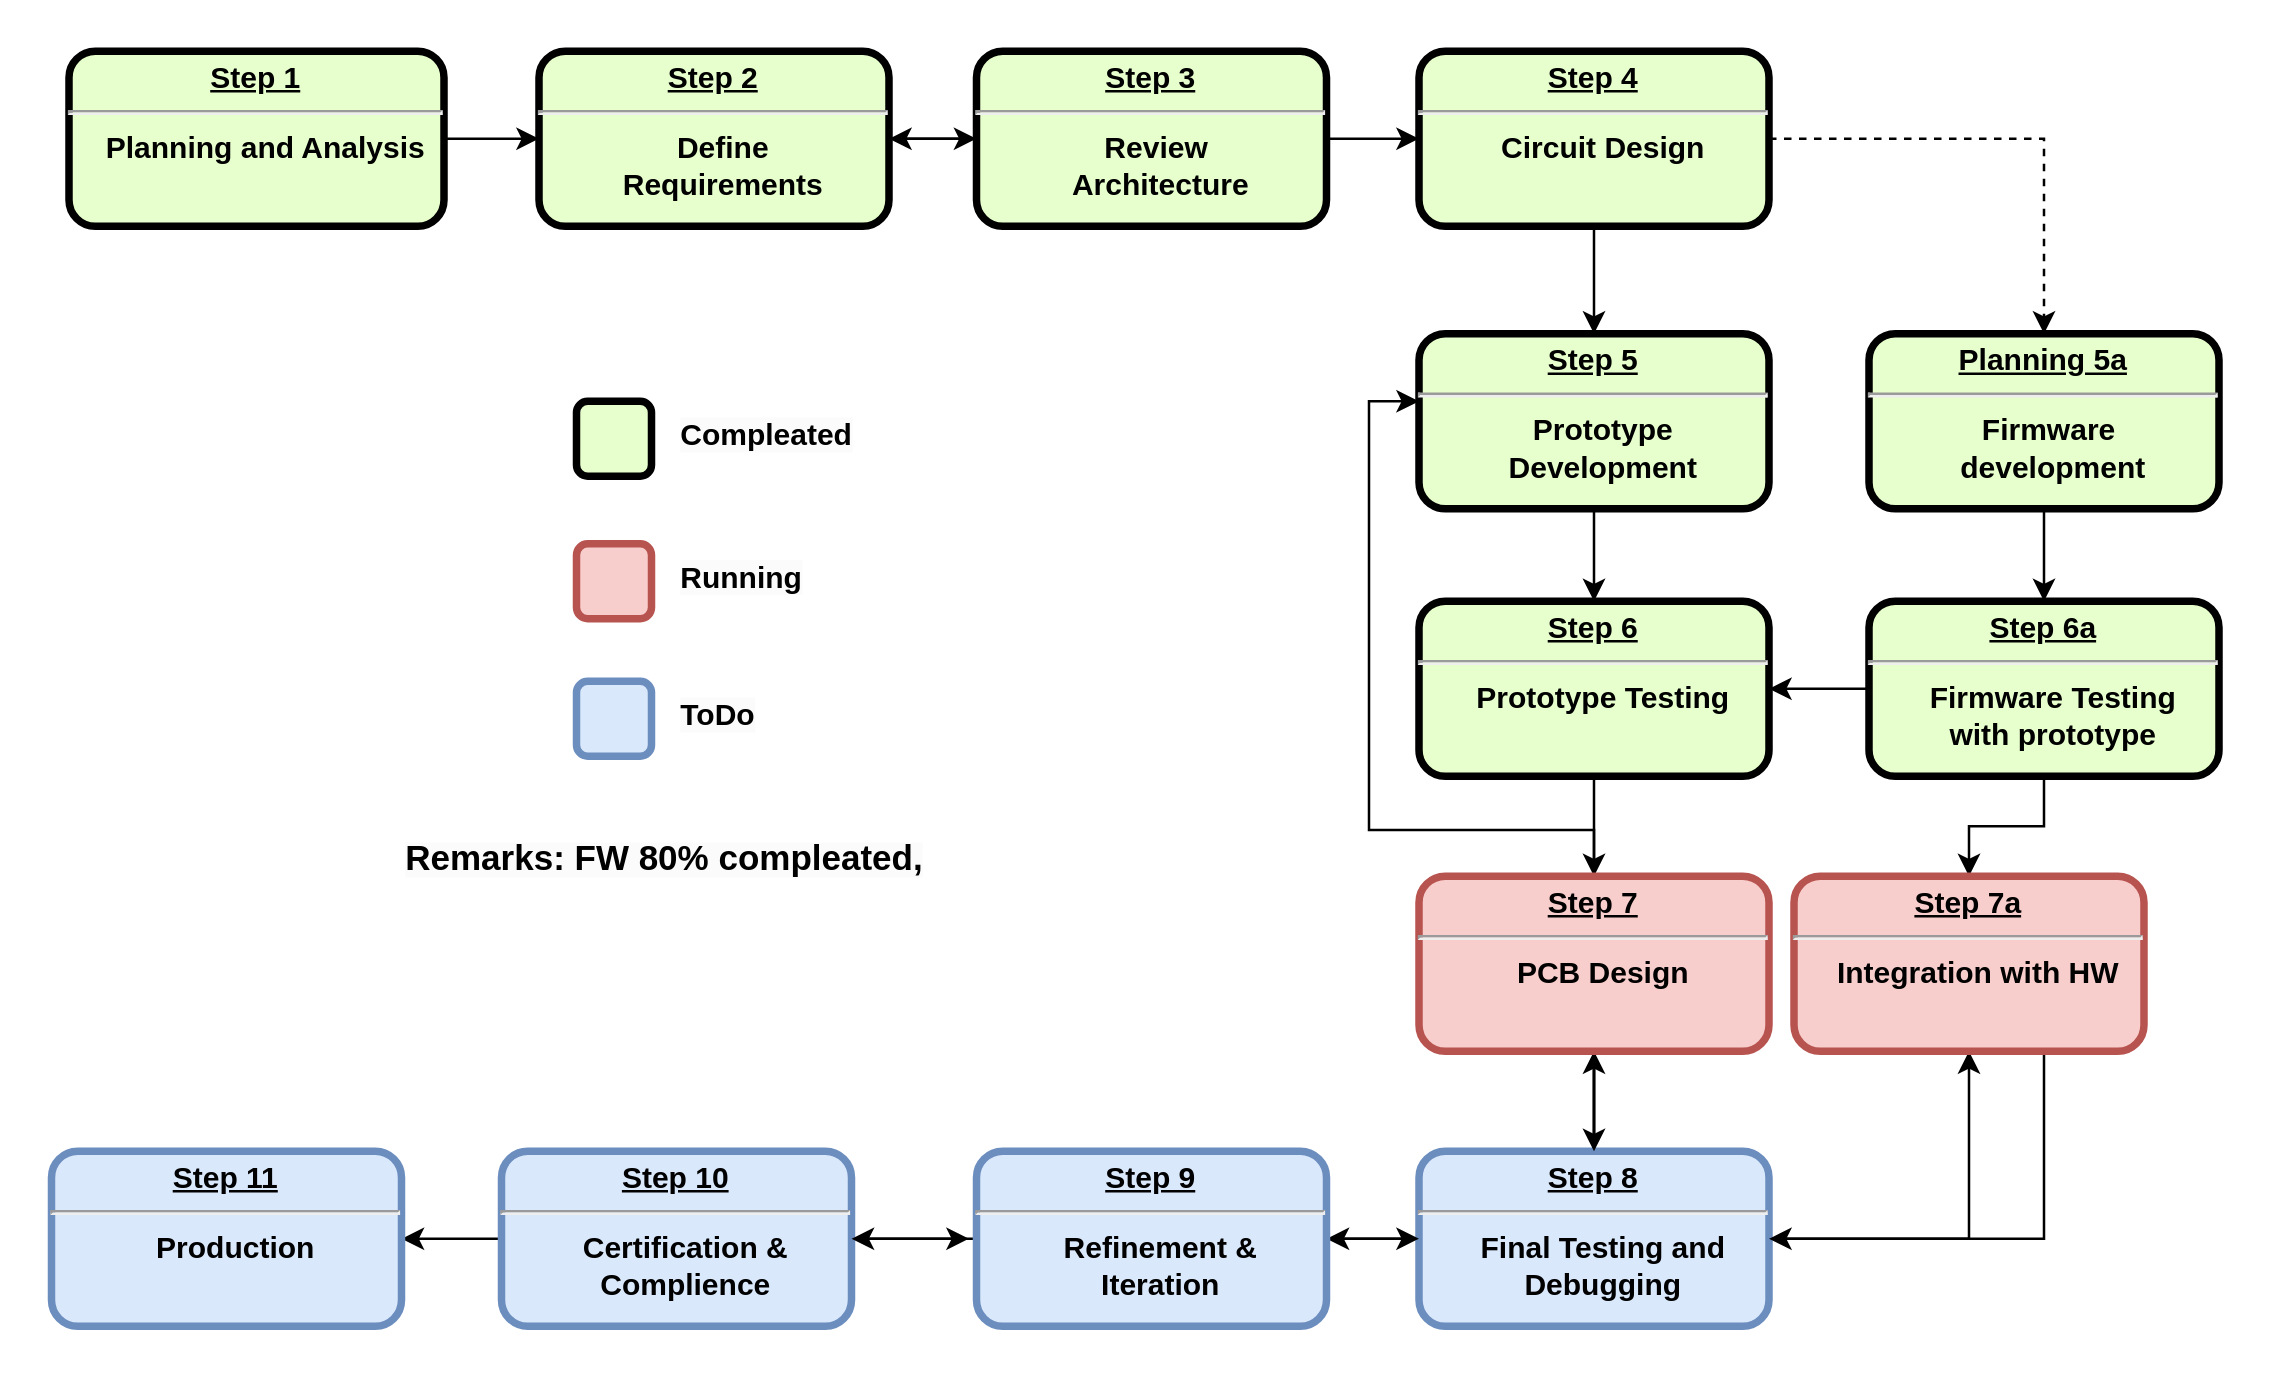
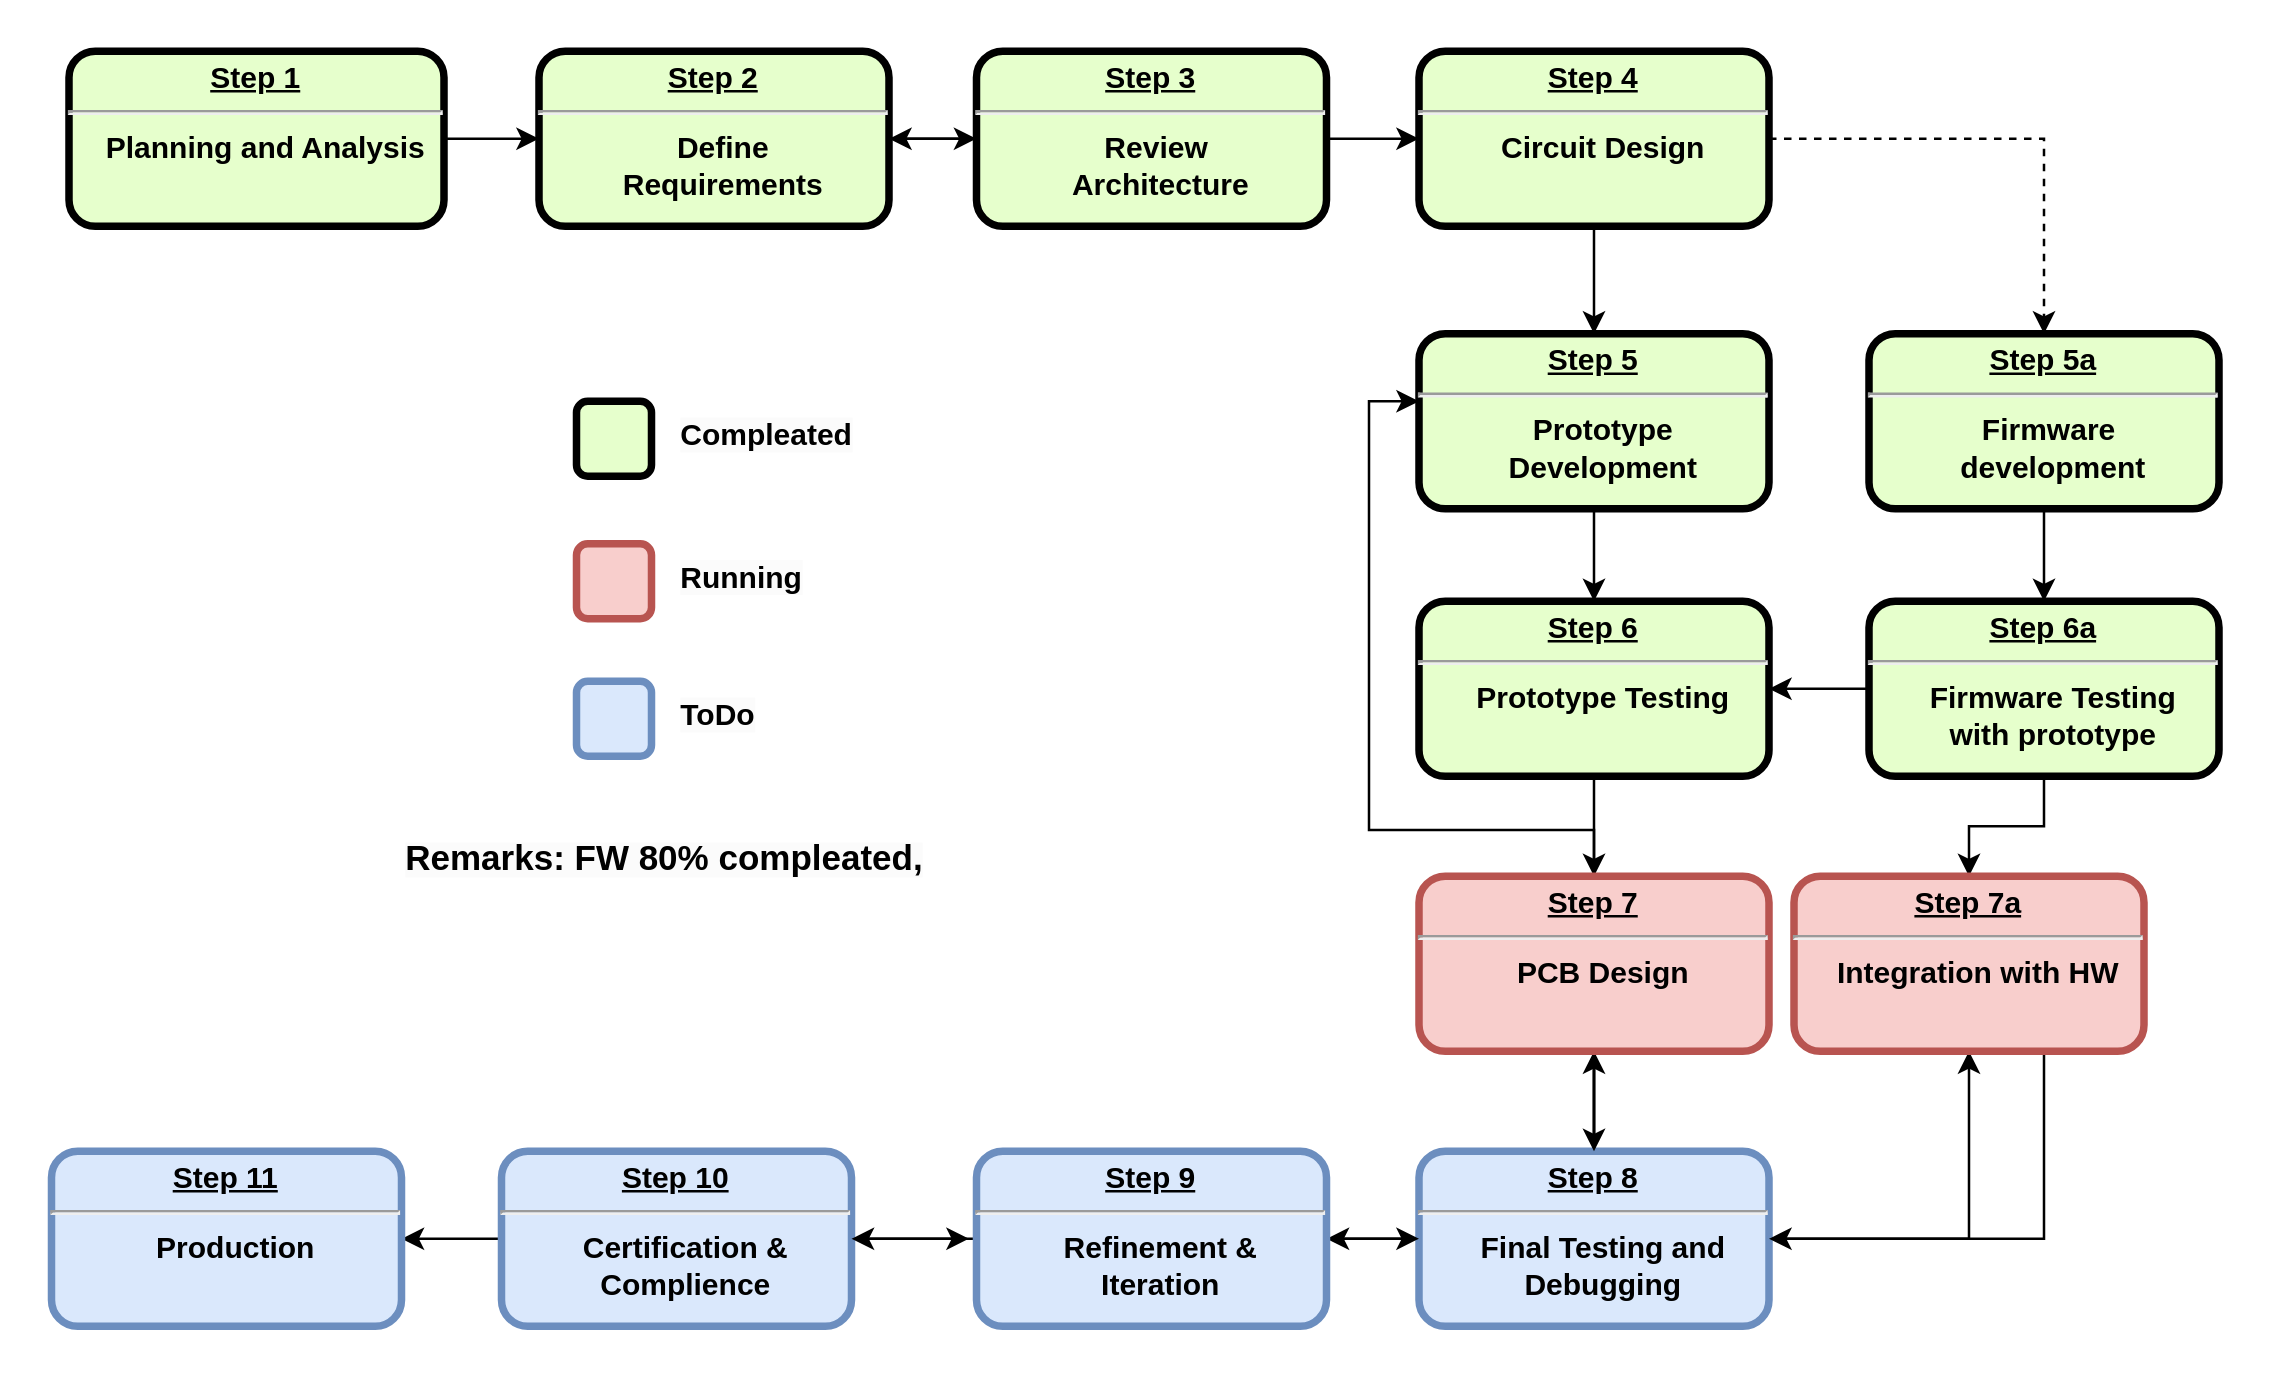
(2044, 334) -> (2044, 334)
